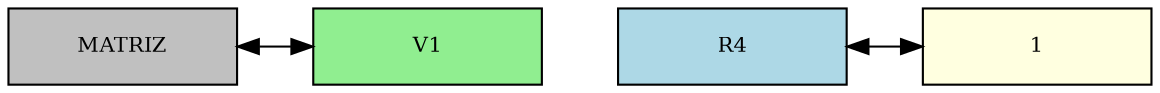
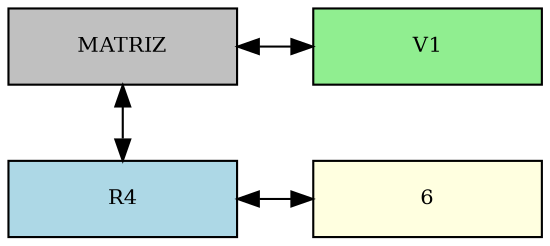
(1037, 47) -> (428, 199)
none -> (123, 123)
